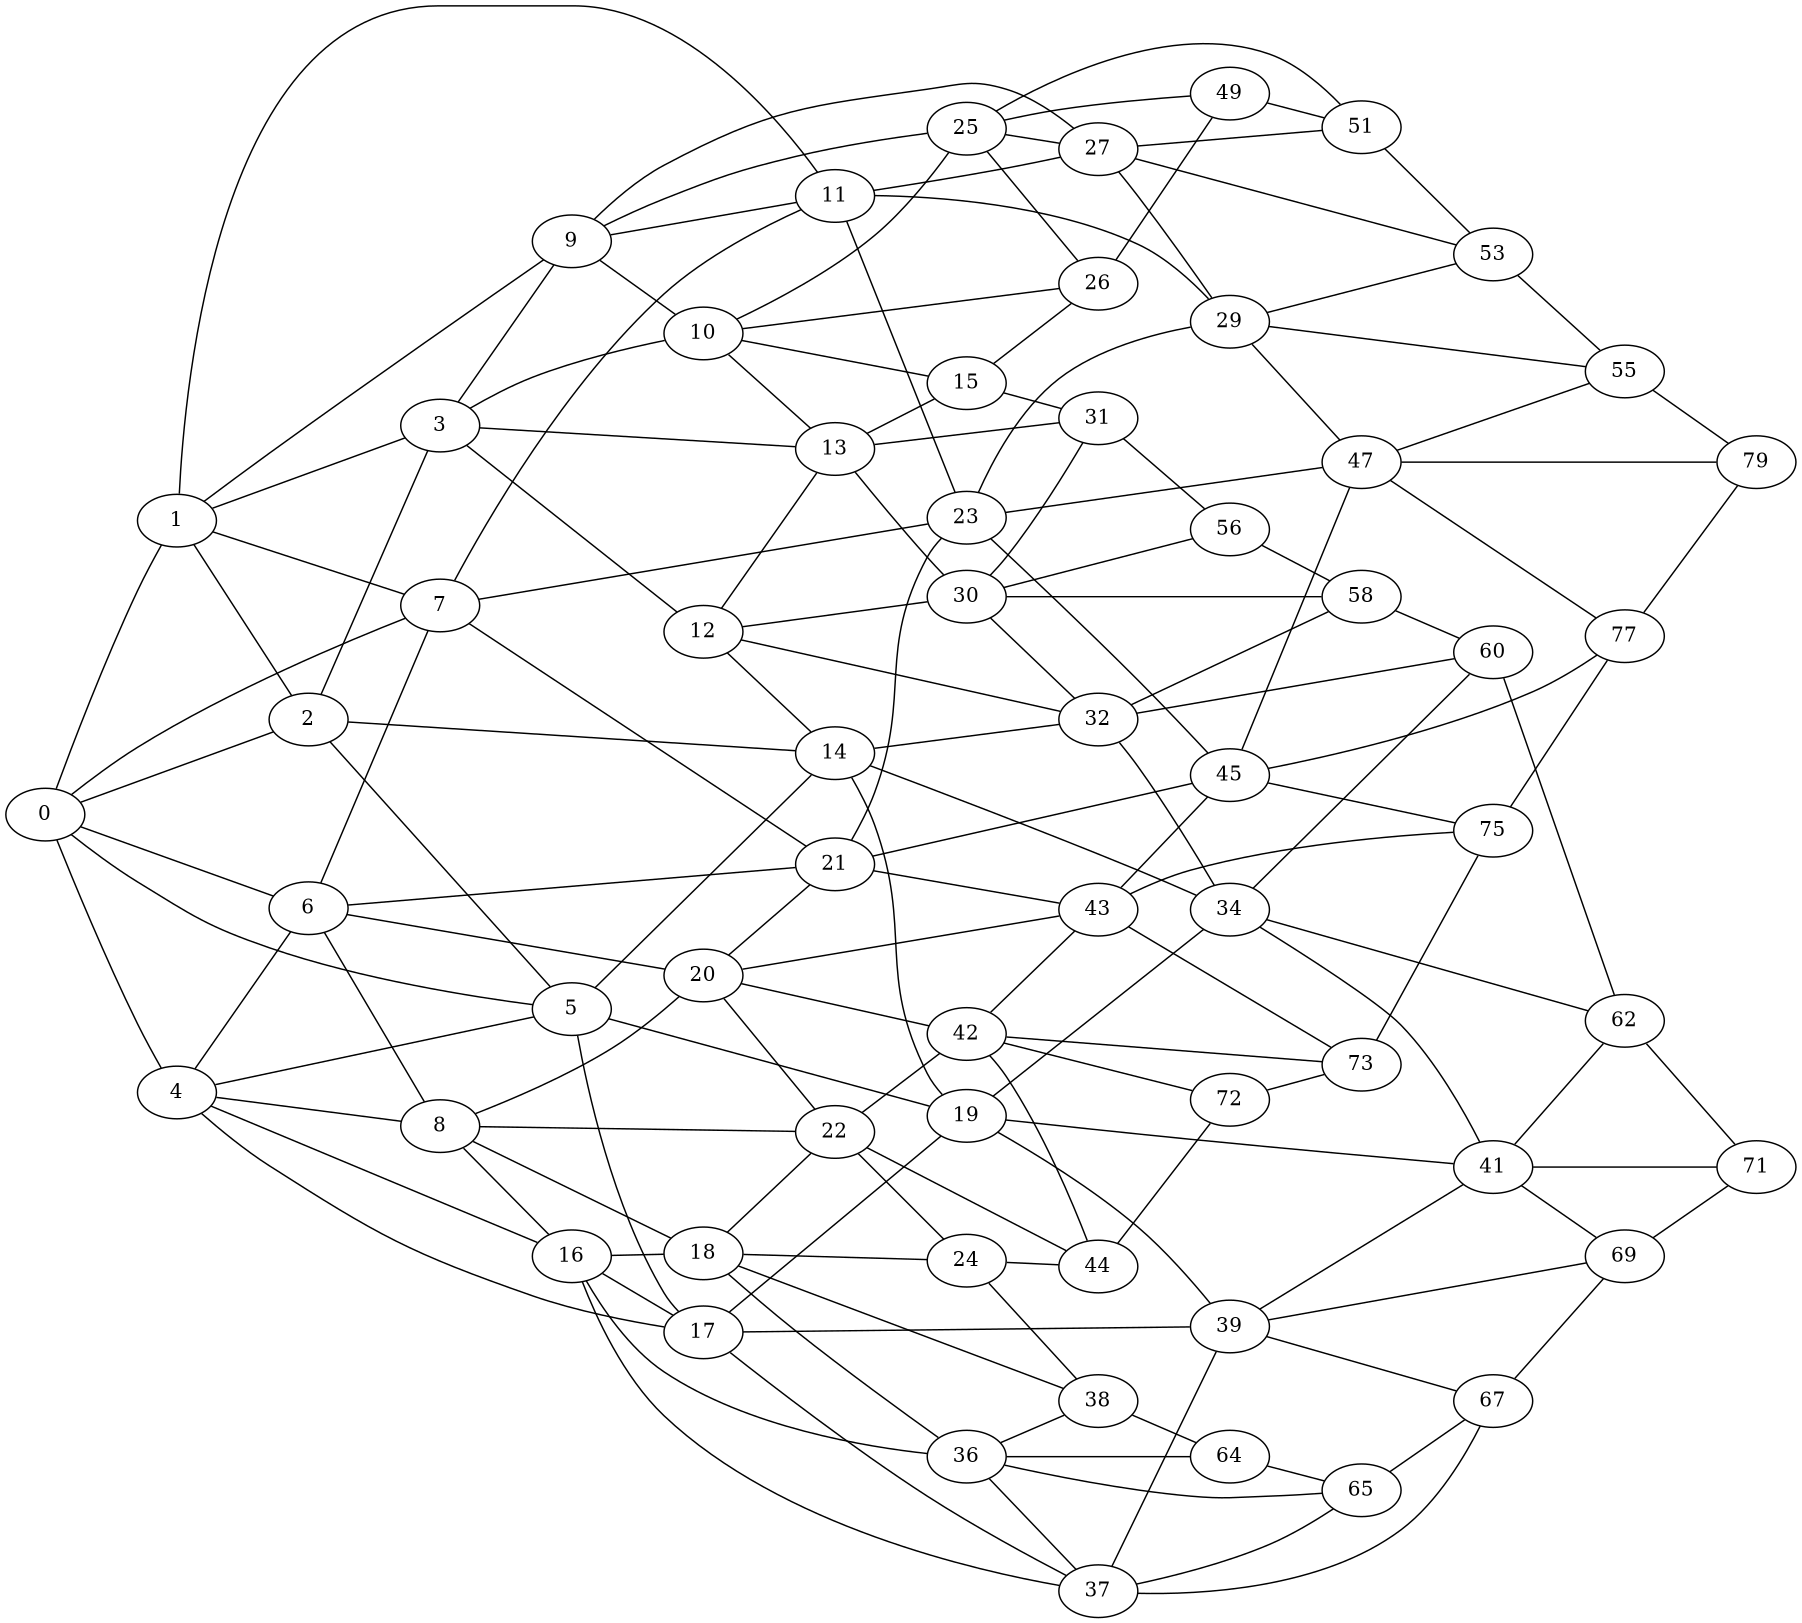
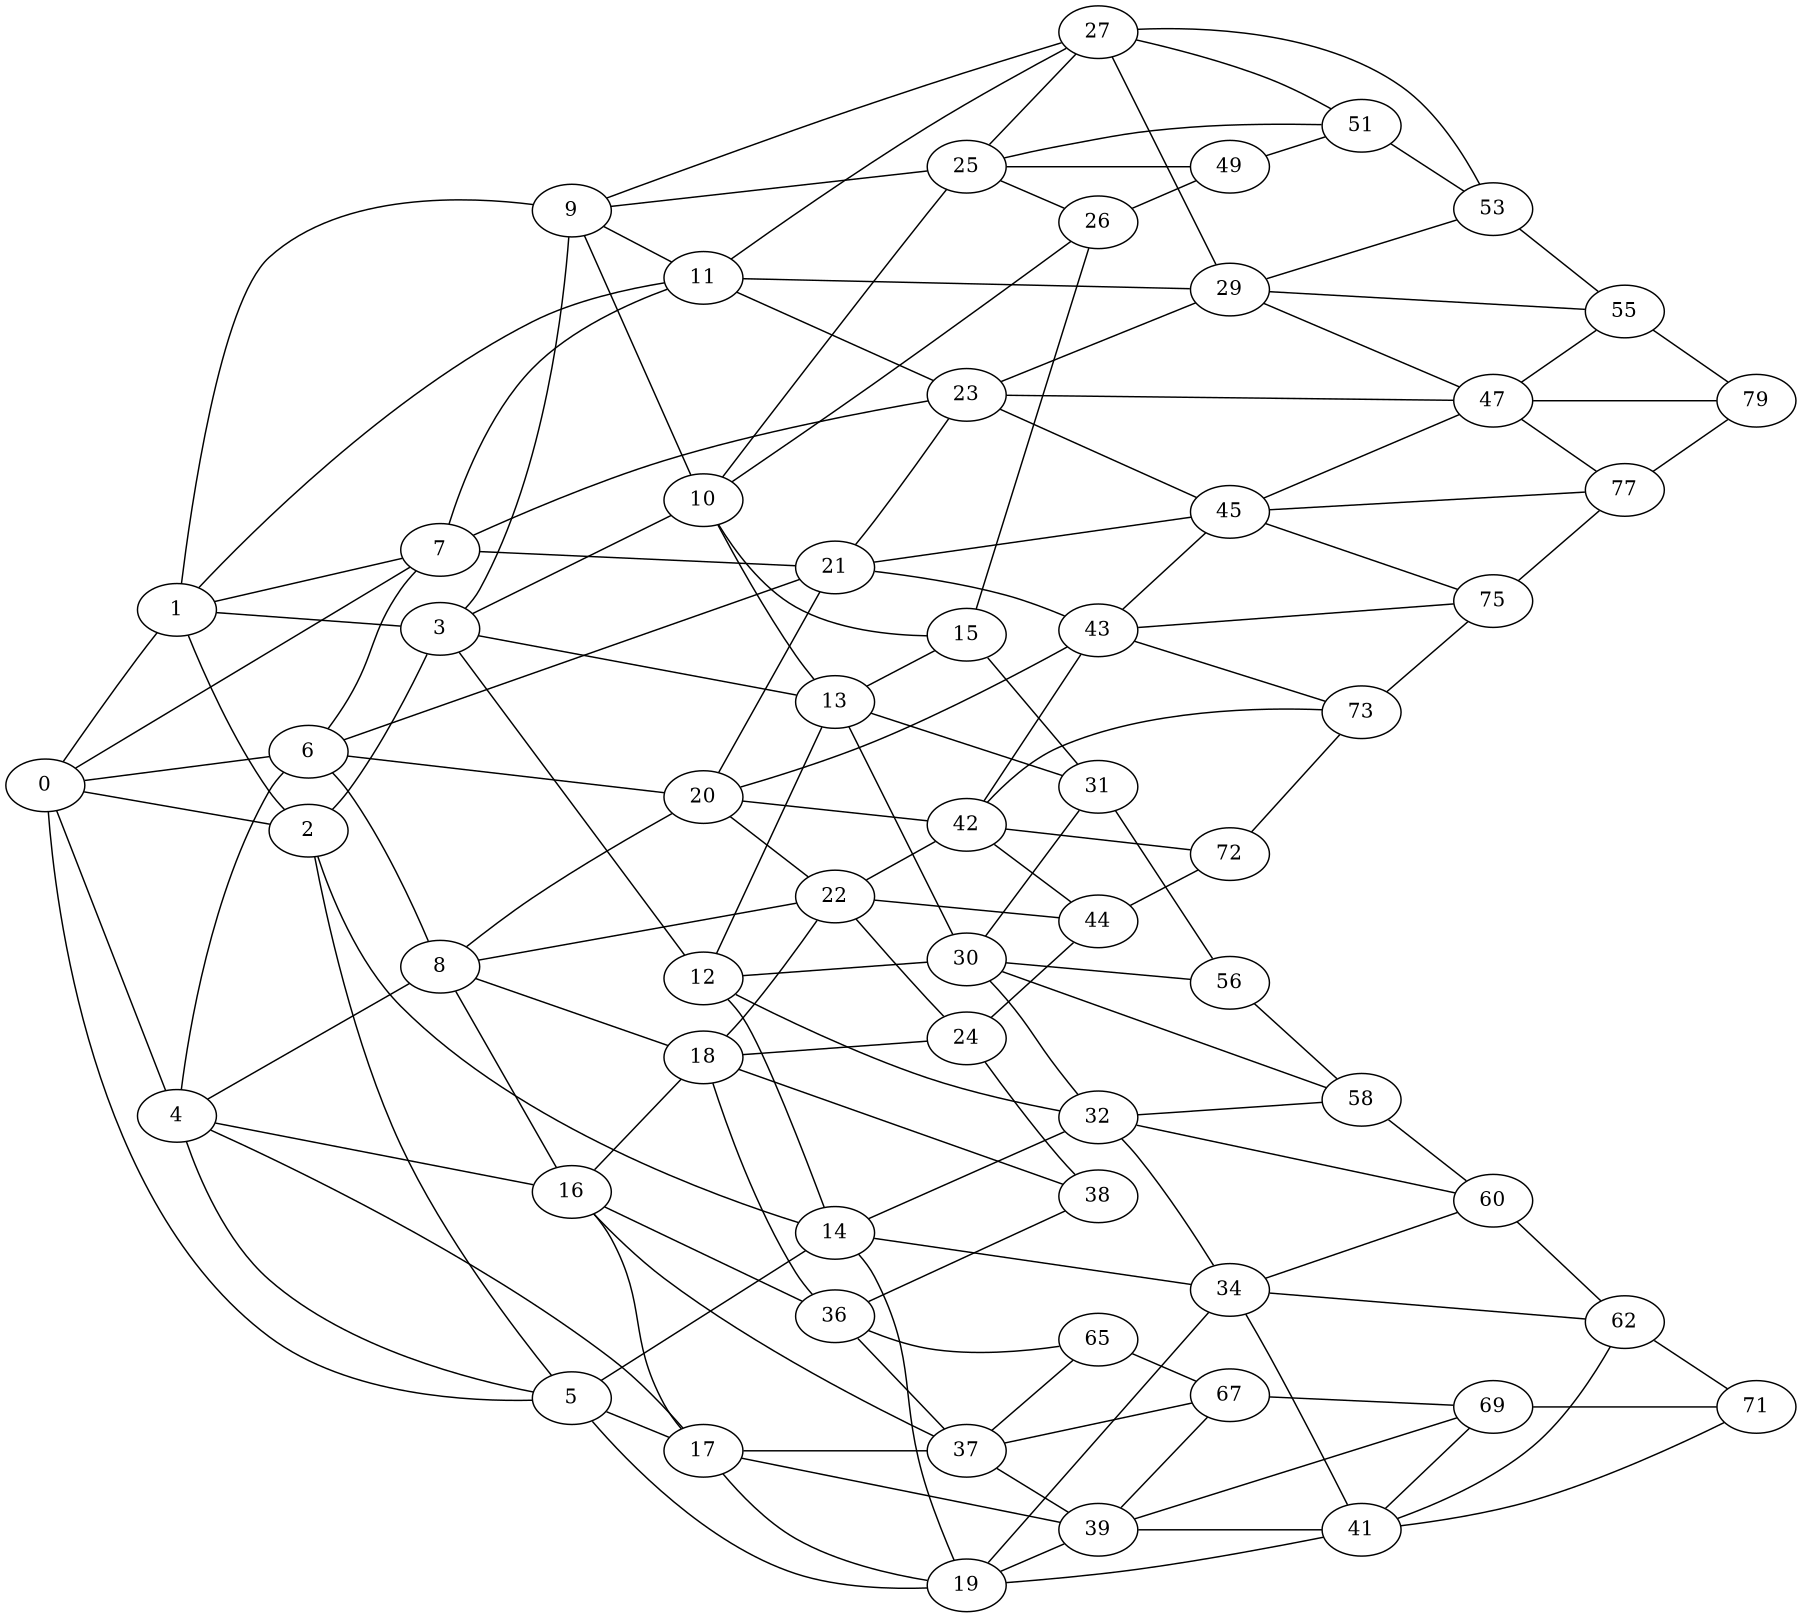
(1230, 1457) -> none
